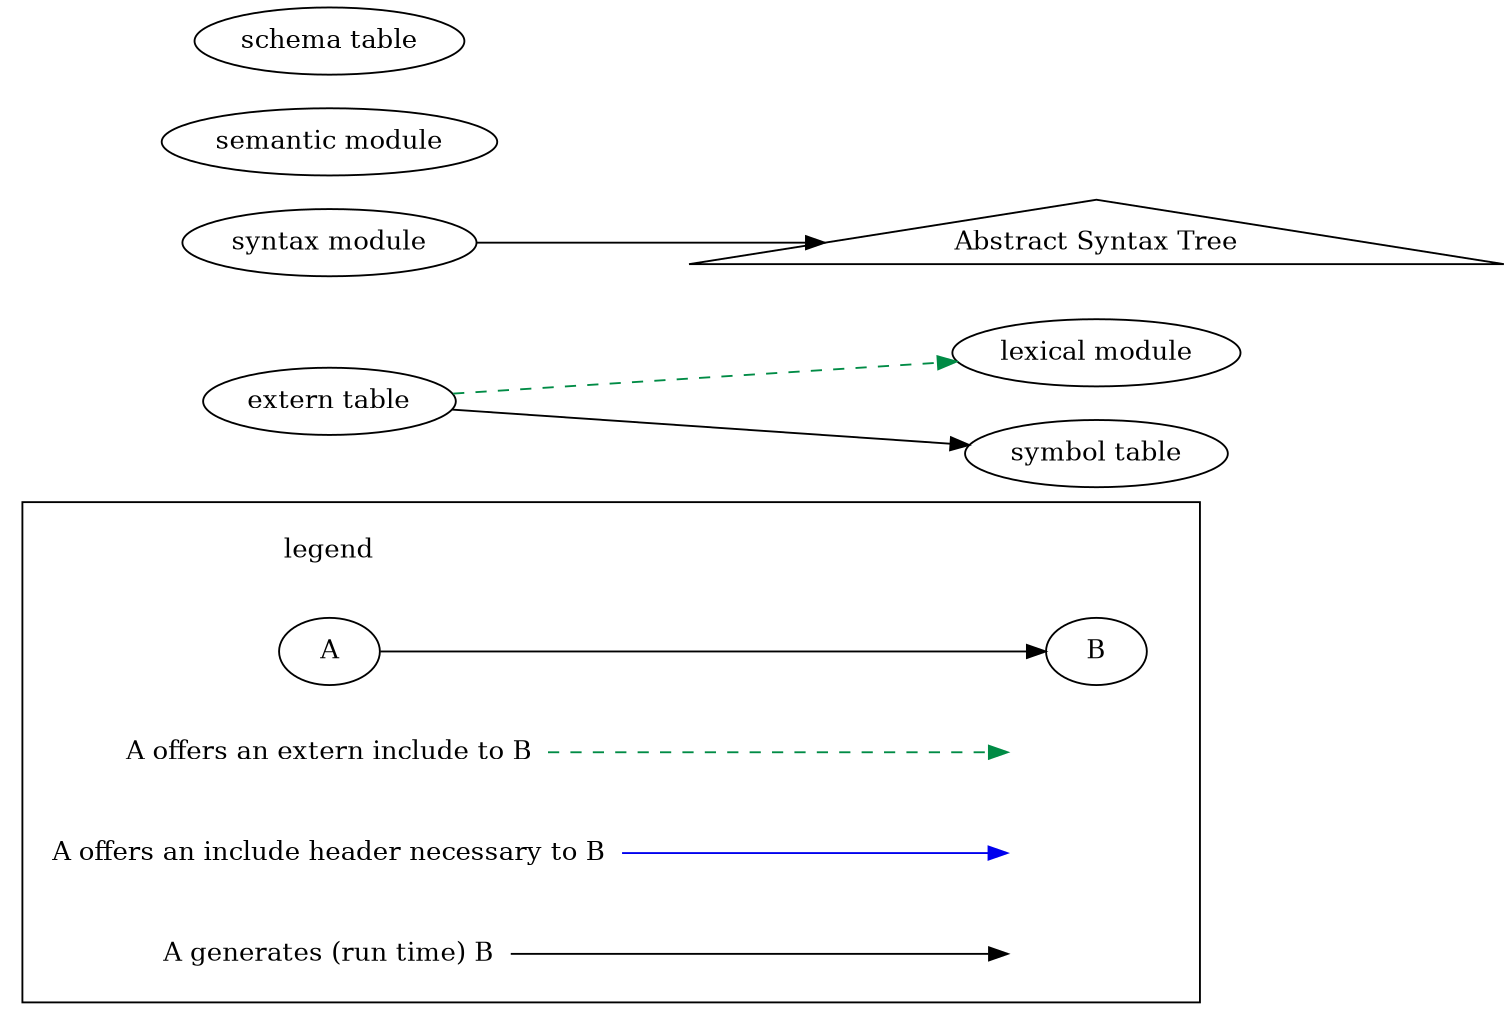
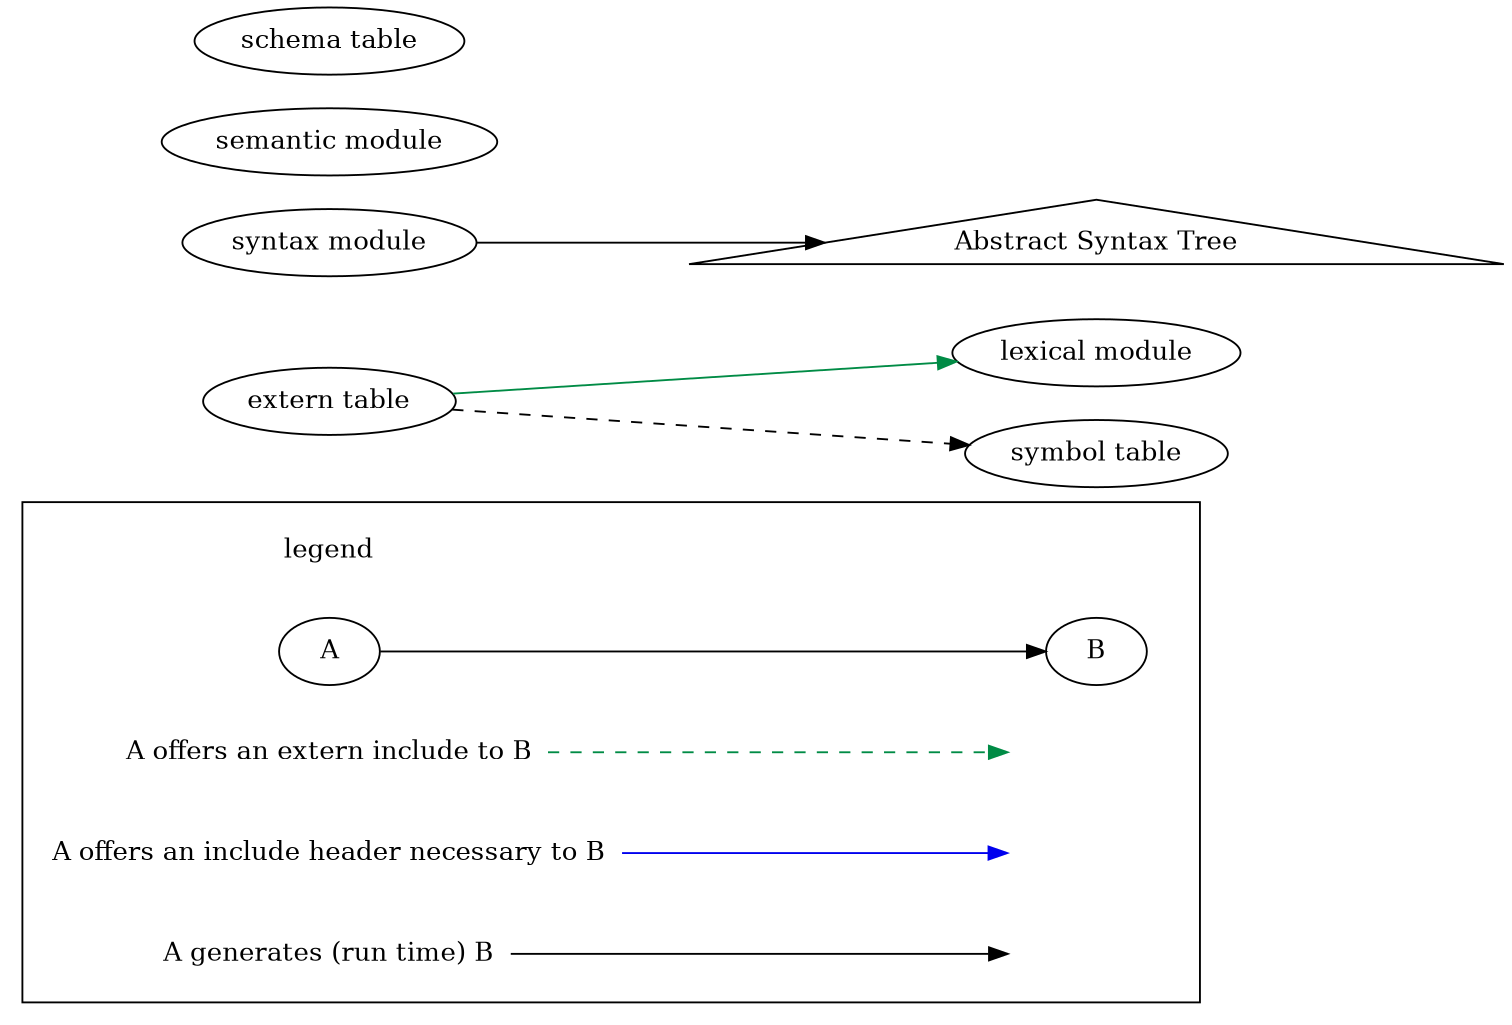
(695, 378) -> (695, 378)
(701, 427) -> (701, 427)
